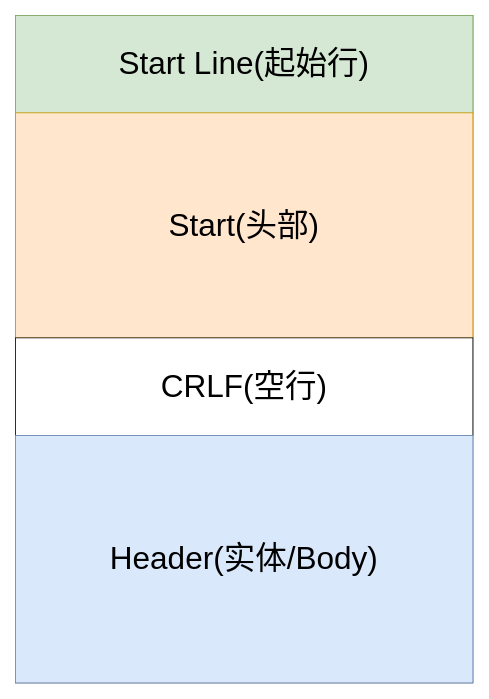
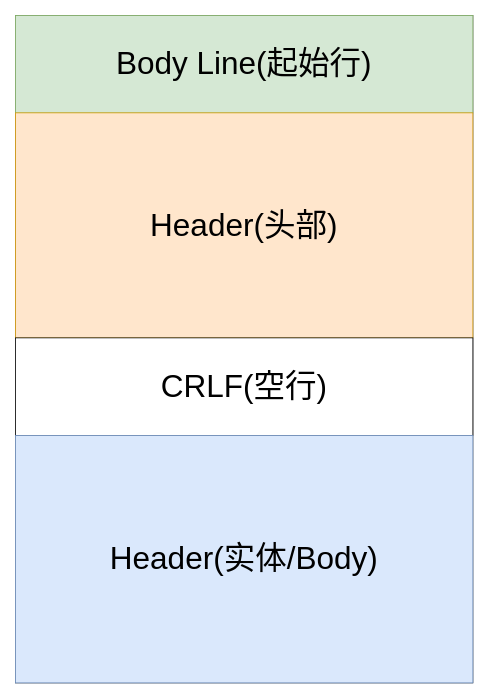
(244, 64) -> (244, 64)
(244, 225) -> (244, 225)
